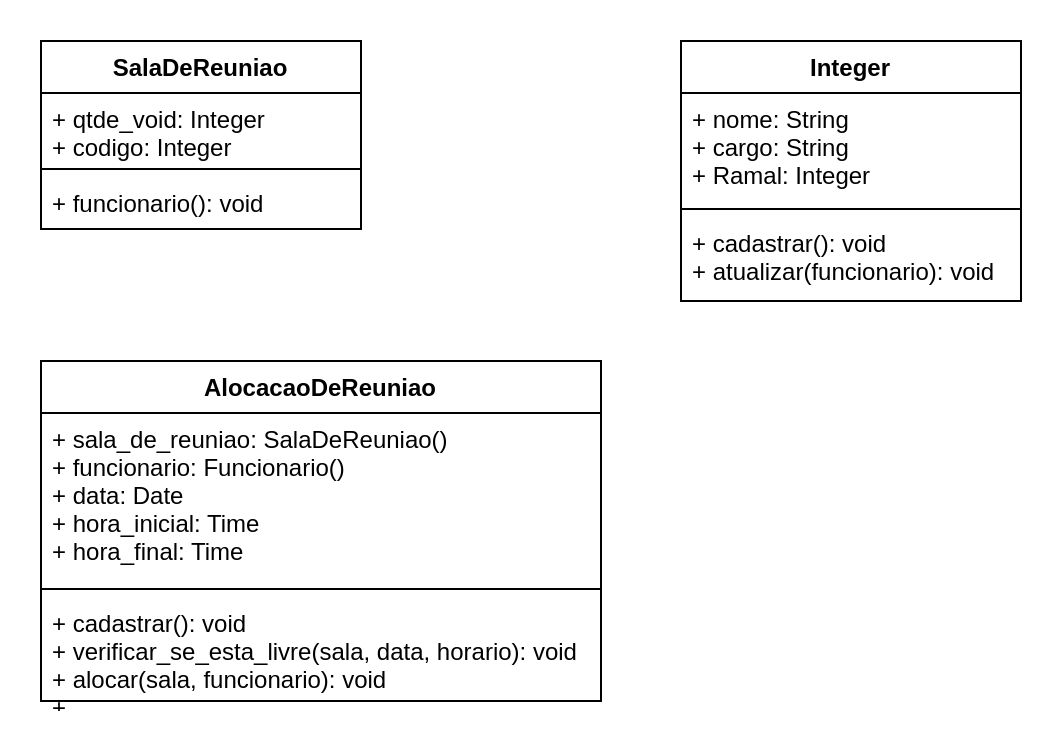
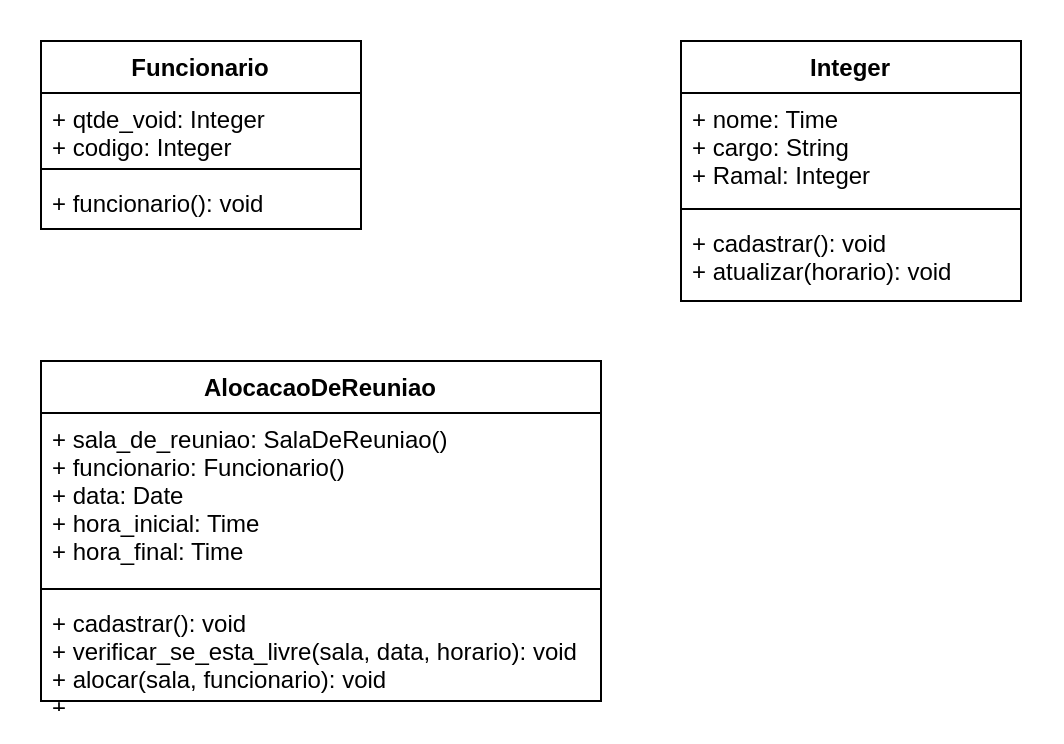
(200, 68) -> (200, 68)
(774, 120) -> (760, 120)
(807, 244) -> (807, 244)
